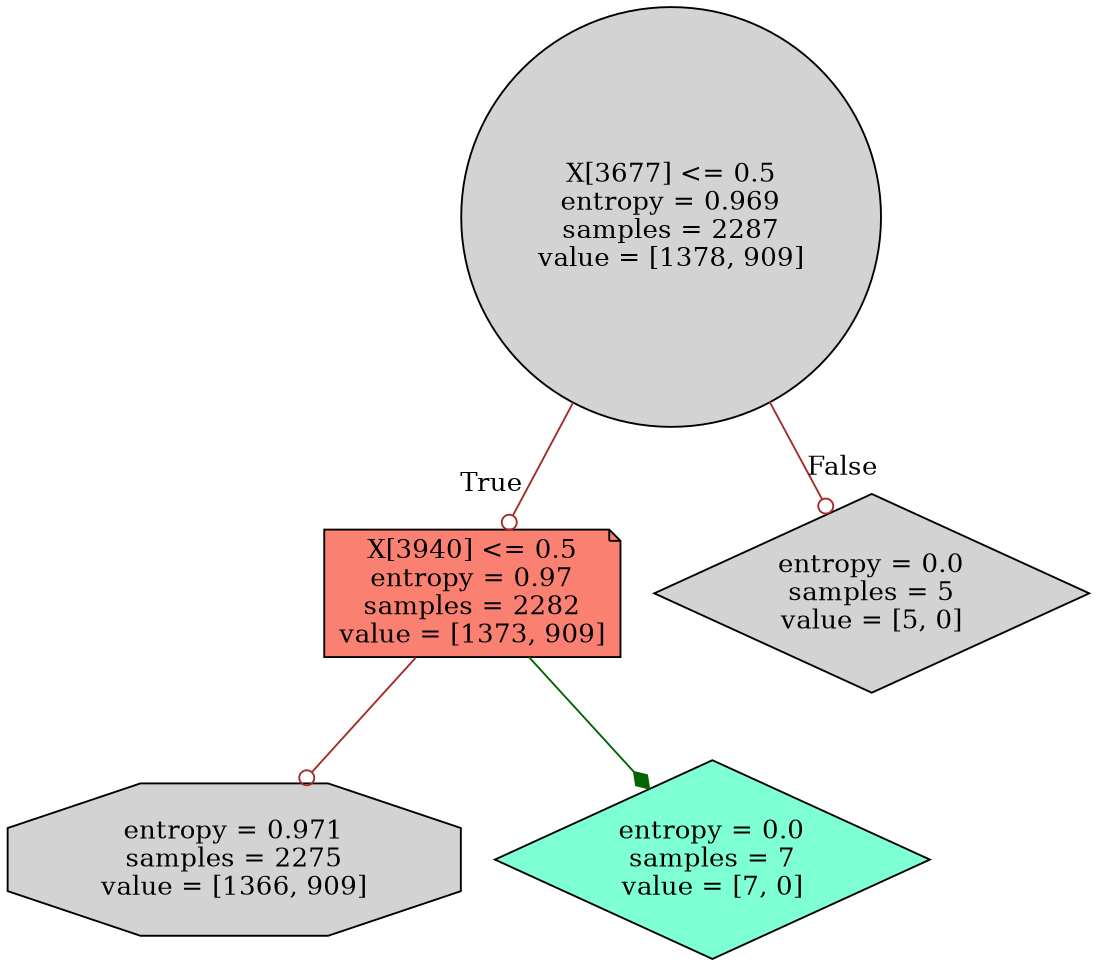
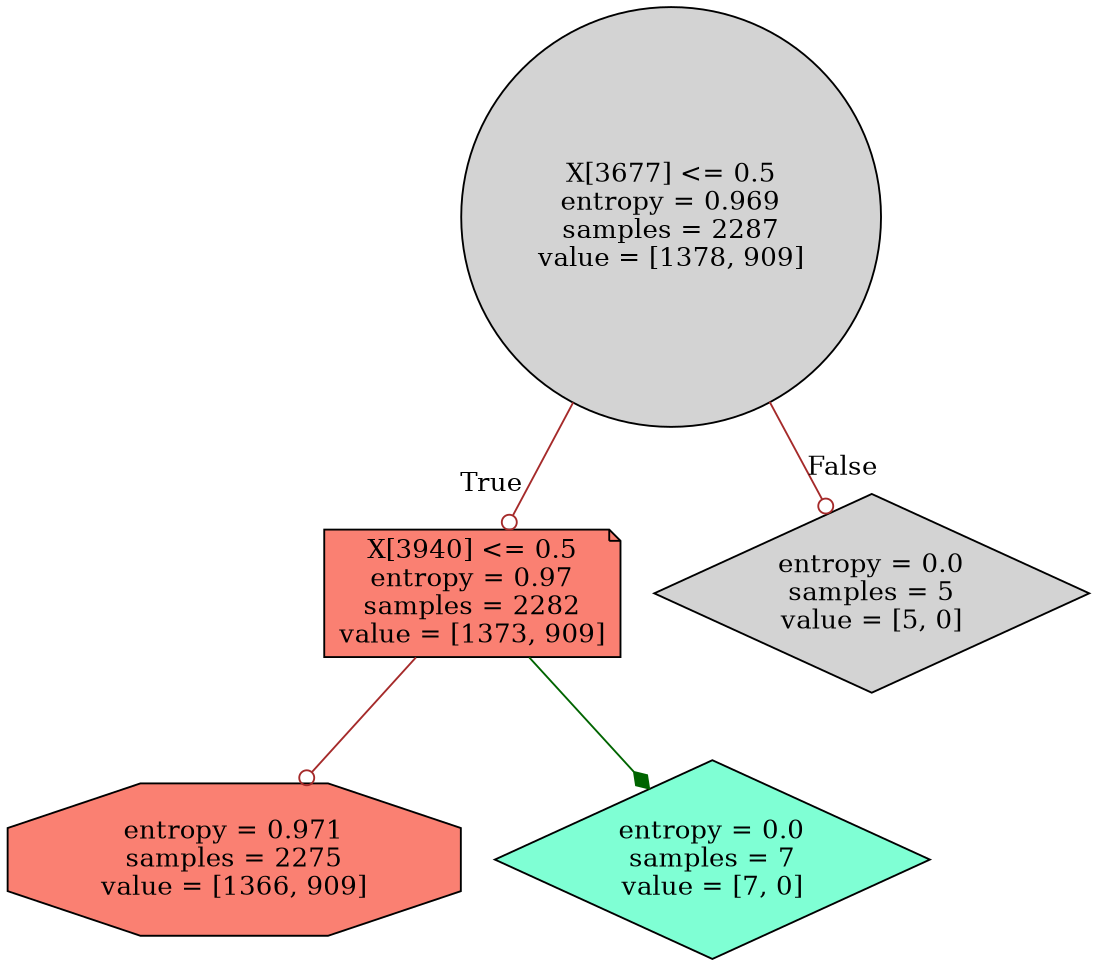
(234, 860) -> (234, 860)
